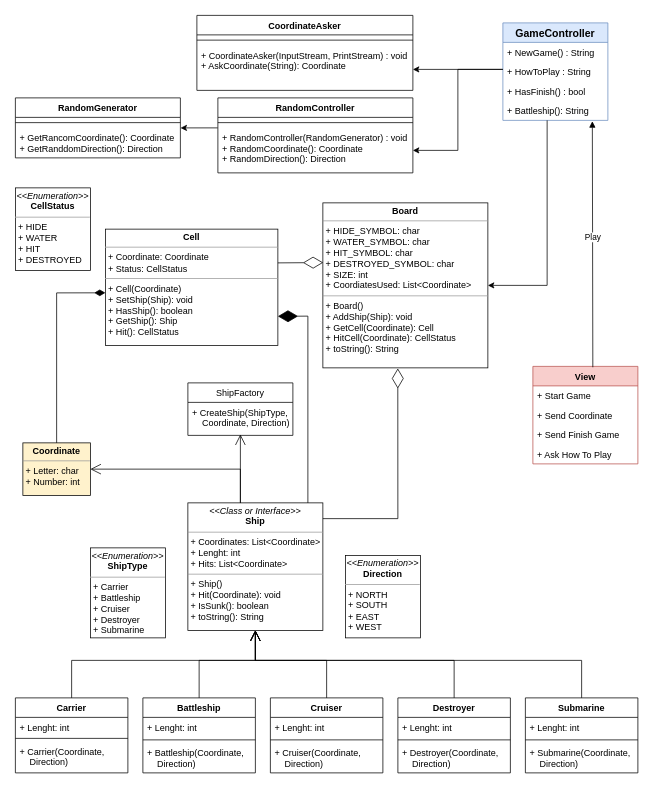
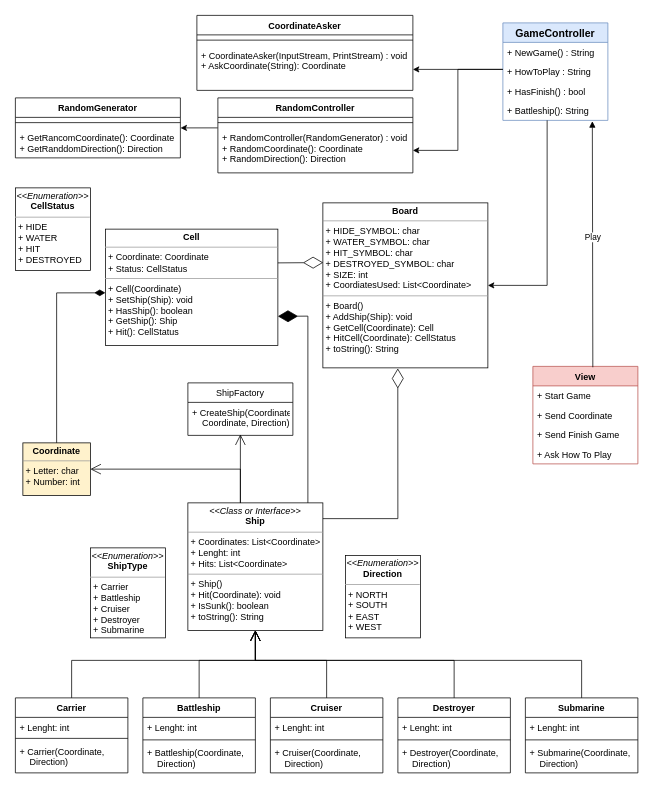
(243, 413) -> (250, 413)
